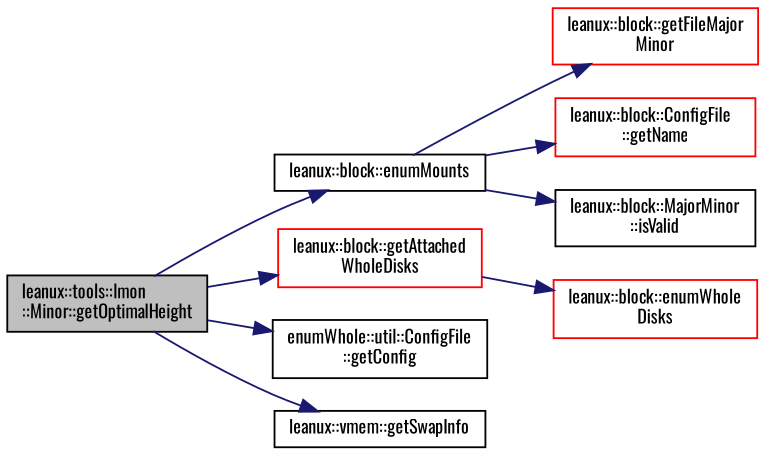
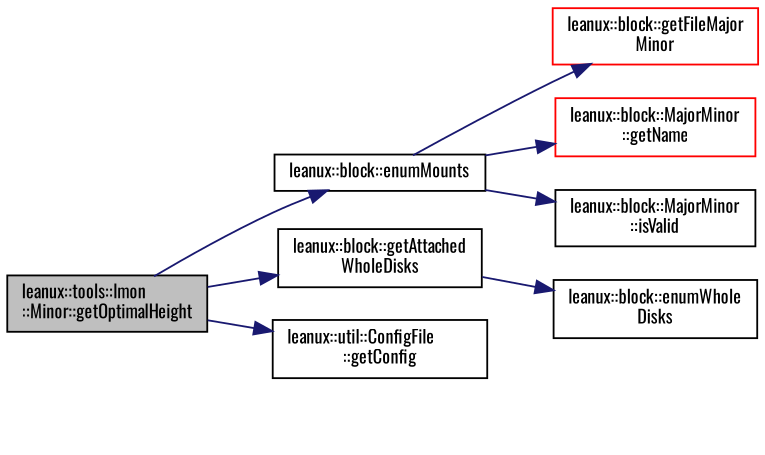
(655, 127) -> (655, 127)
(380, 258) -> (380, 258)
(655, 309) -> (655, 309)
(380, 349) -> (380, 349)
(380, 429) -> none
